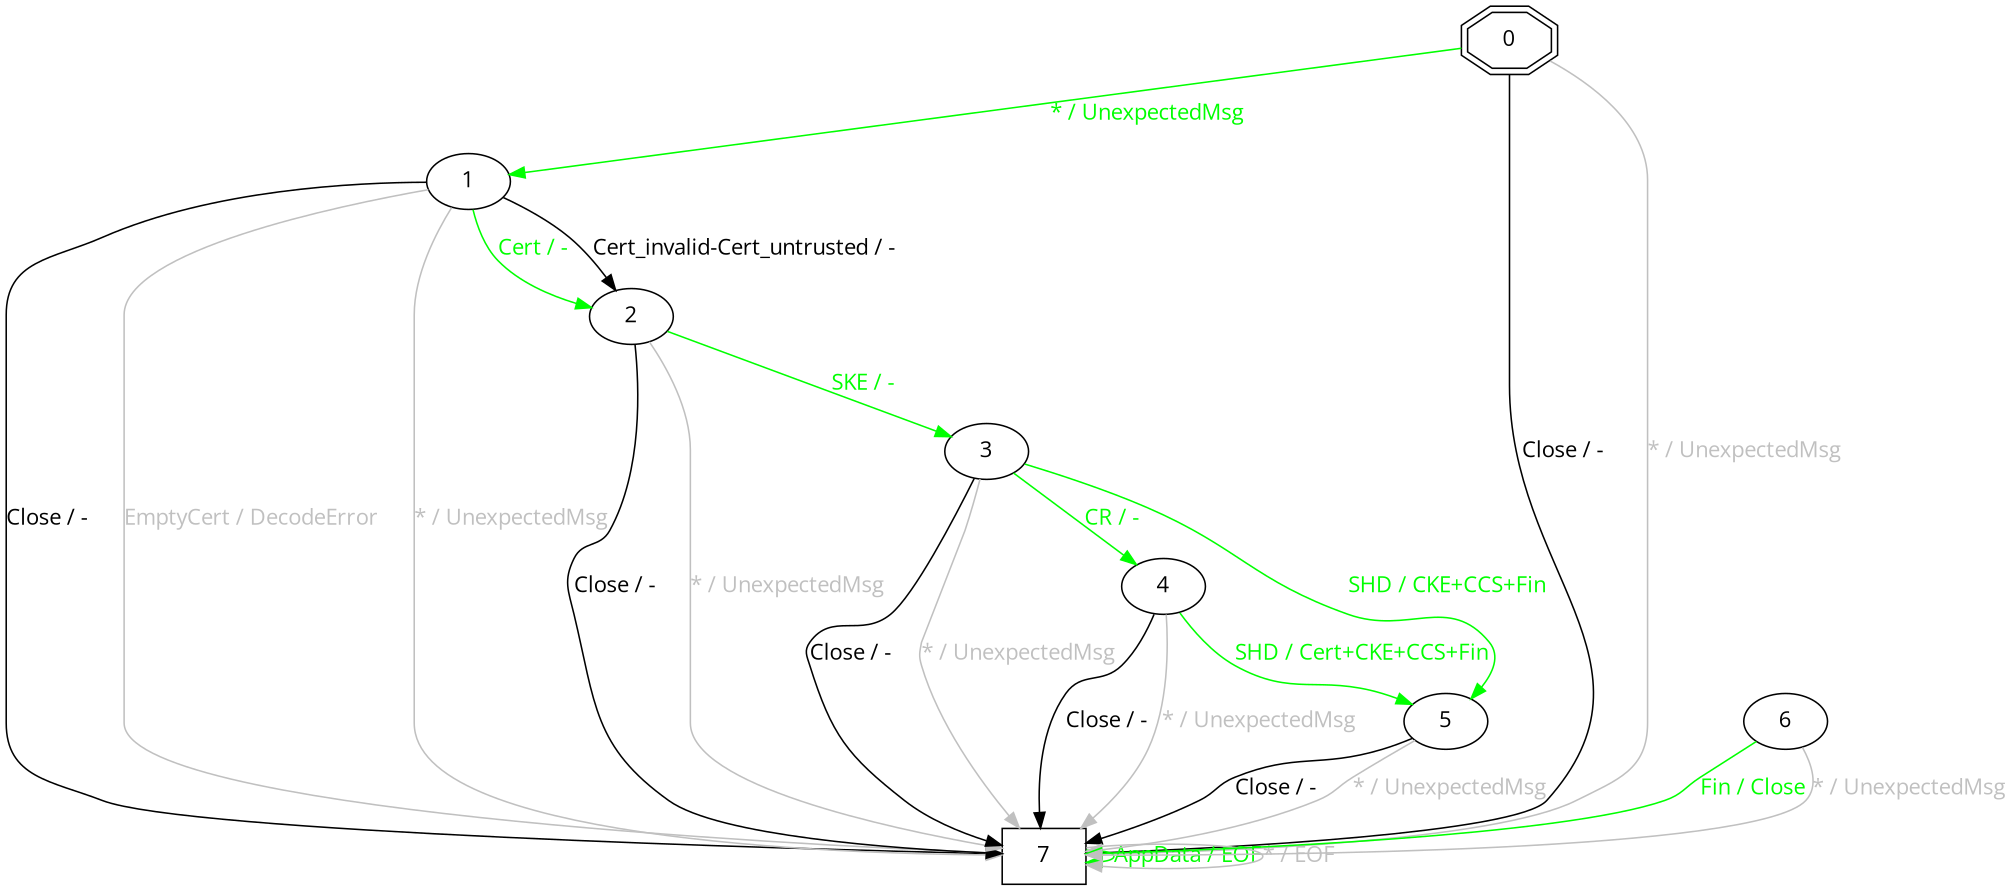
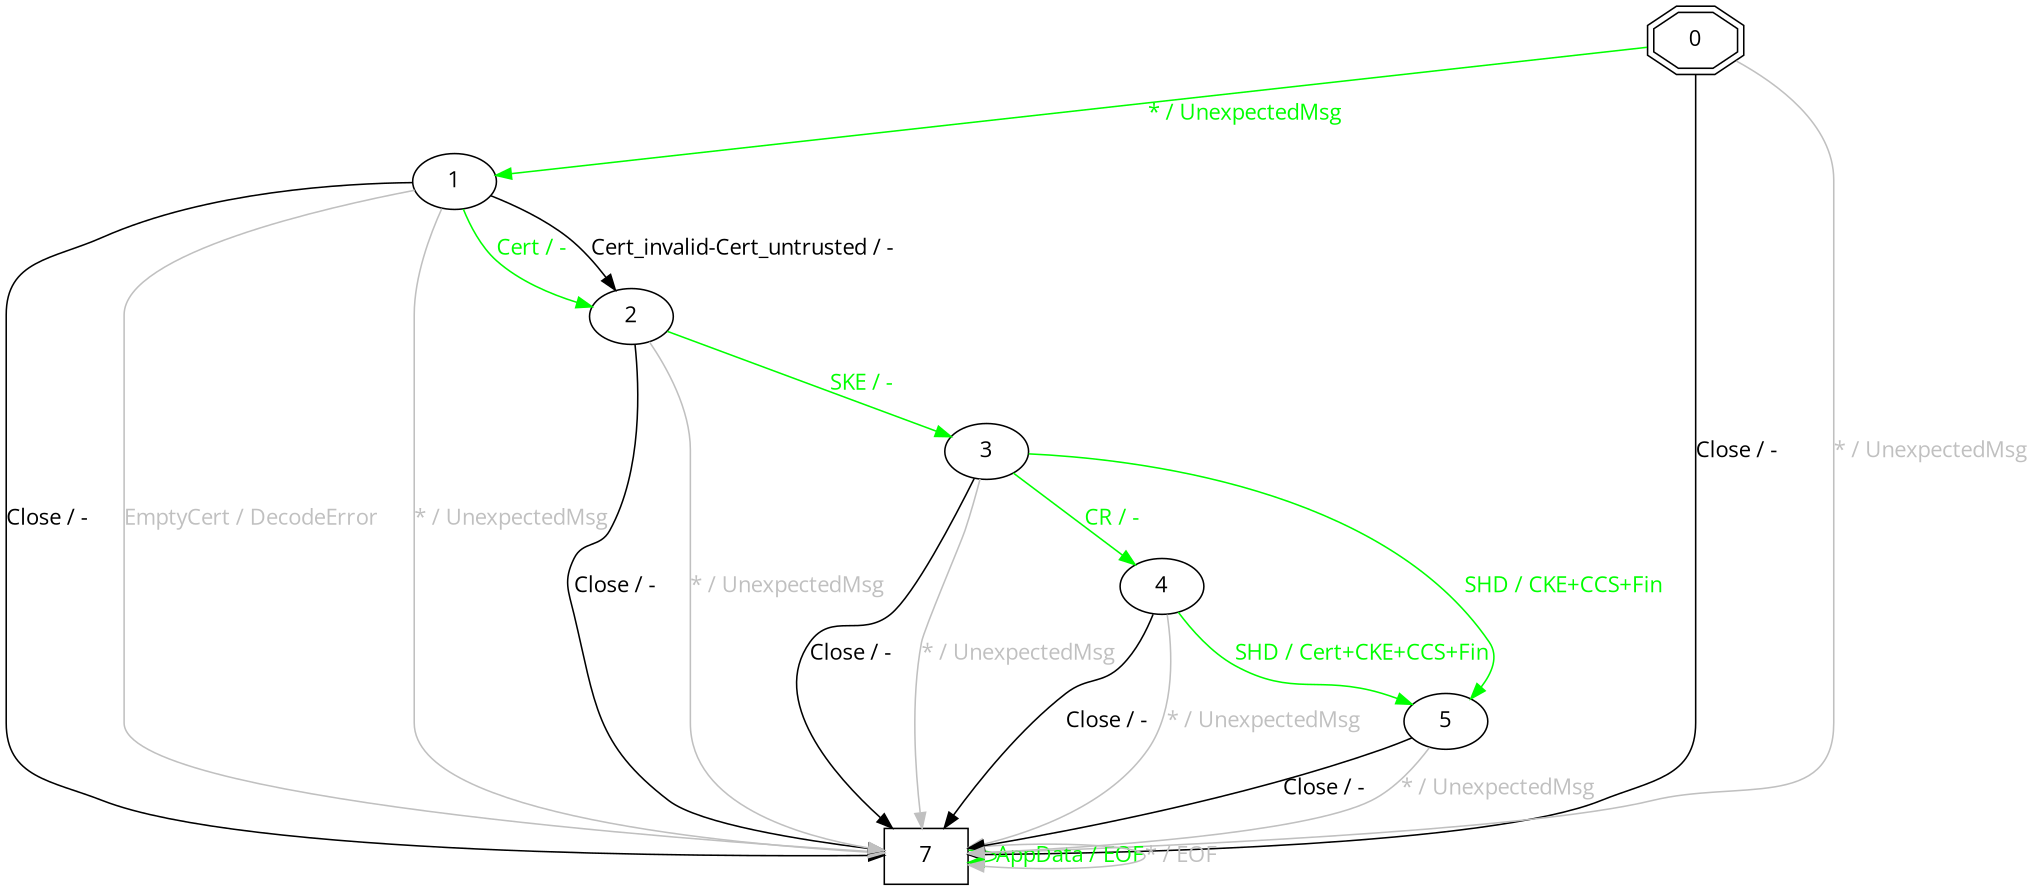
(1786, 721) -> none
